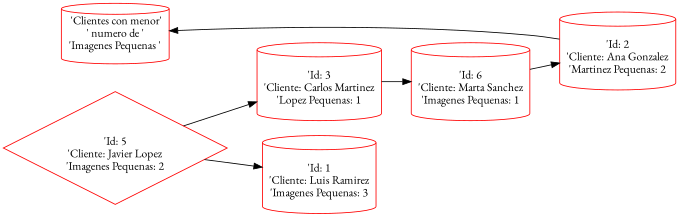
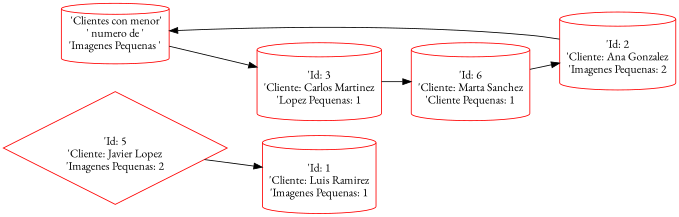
(618, 51) -> (618, 51)
(471, 82) -> (471, 82)
(216, 115) -> (209, 56)
(319, 175) -> (319, 175)
